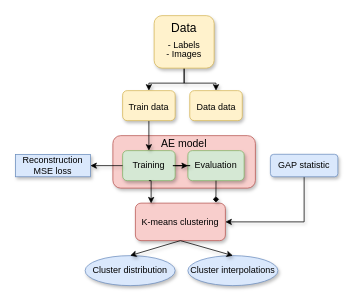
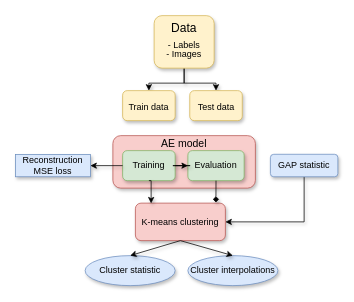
(216, 105) -> (216, 105)
(149, 144) -> none
(130, 270) -> (130, 270)
